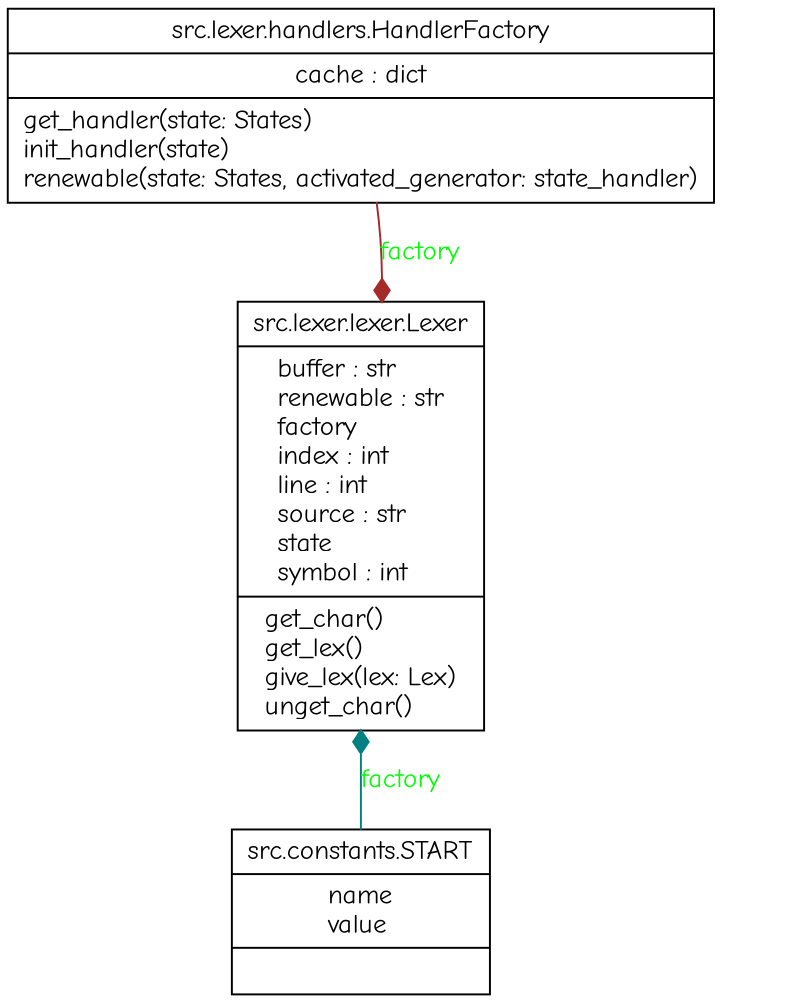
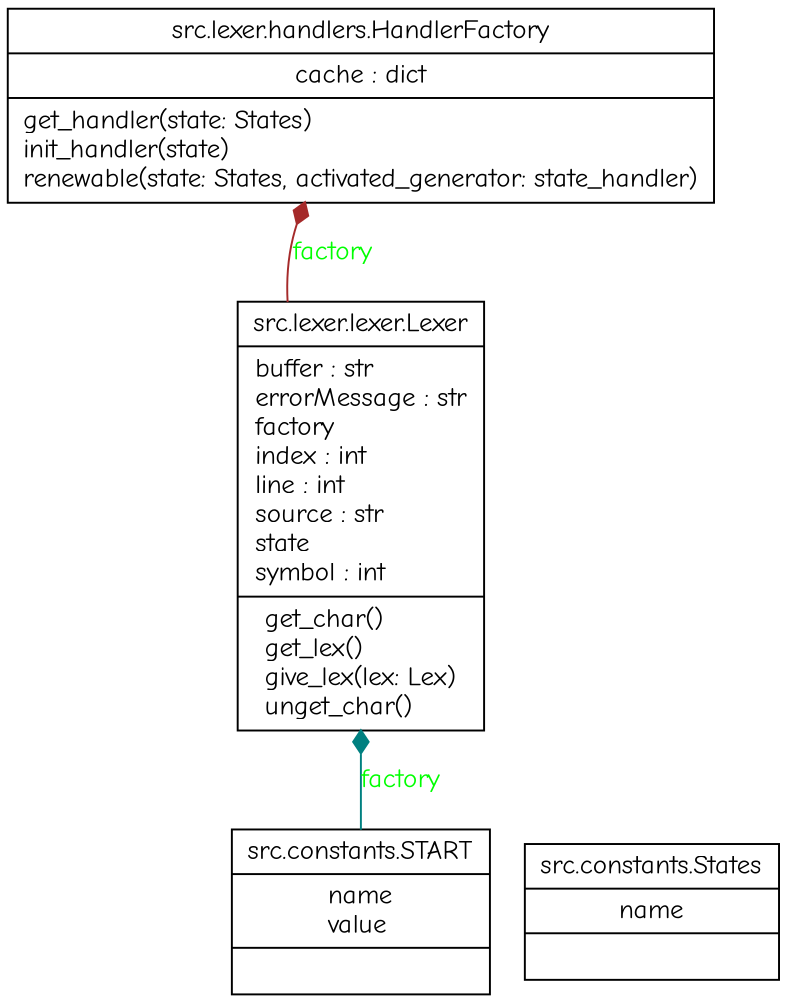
(380, 240) -> (289, 263)
(361, 398) -> (361, 398)
none -> (652, 912)
